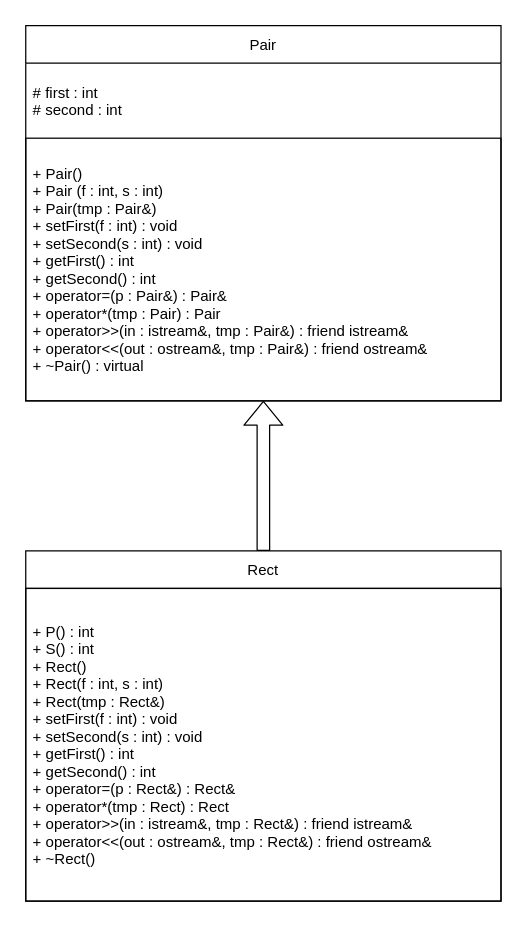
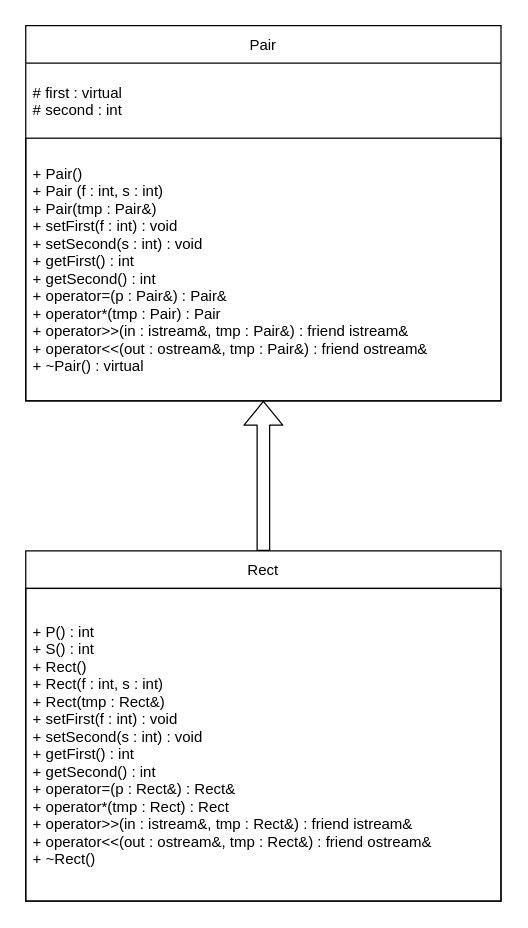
(75, 93) -> (90, 93)
